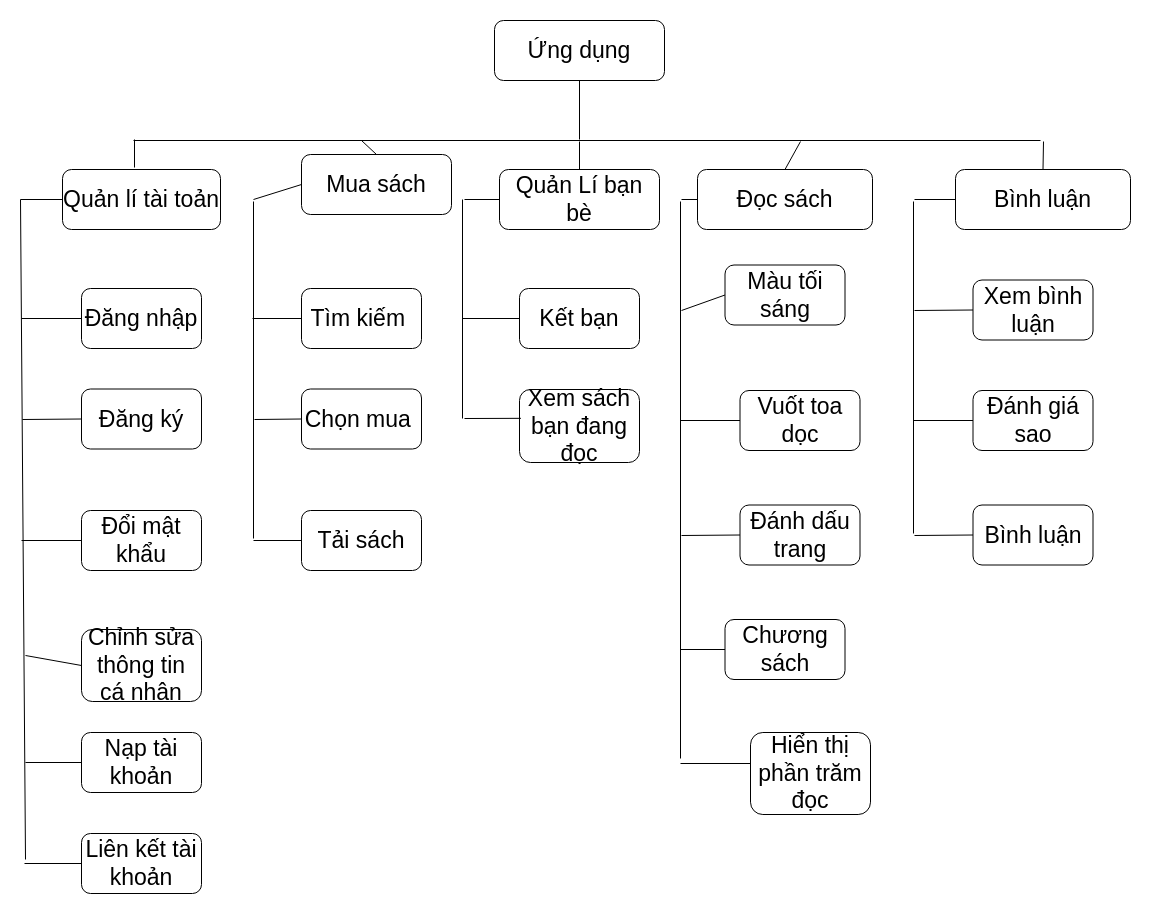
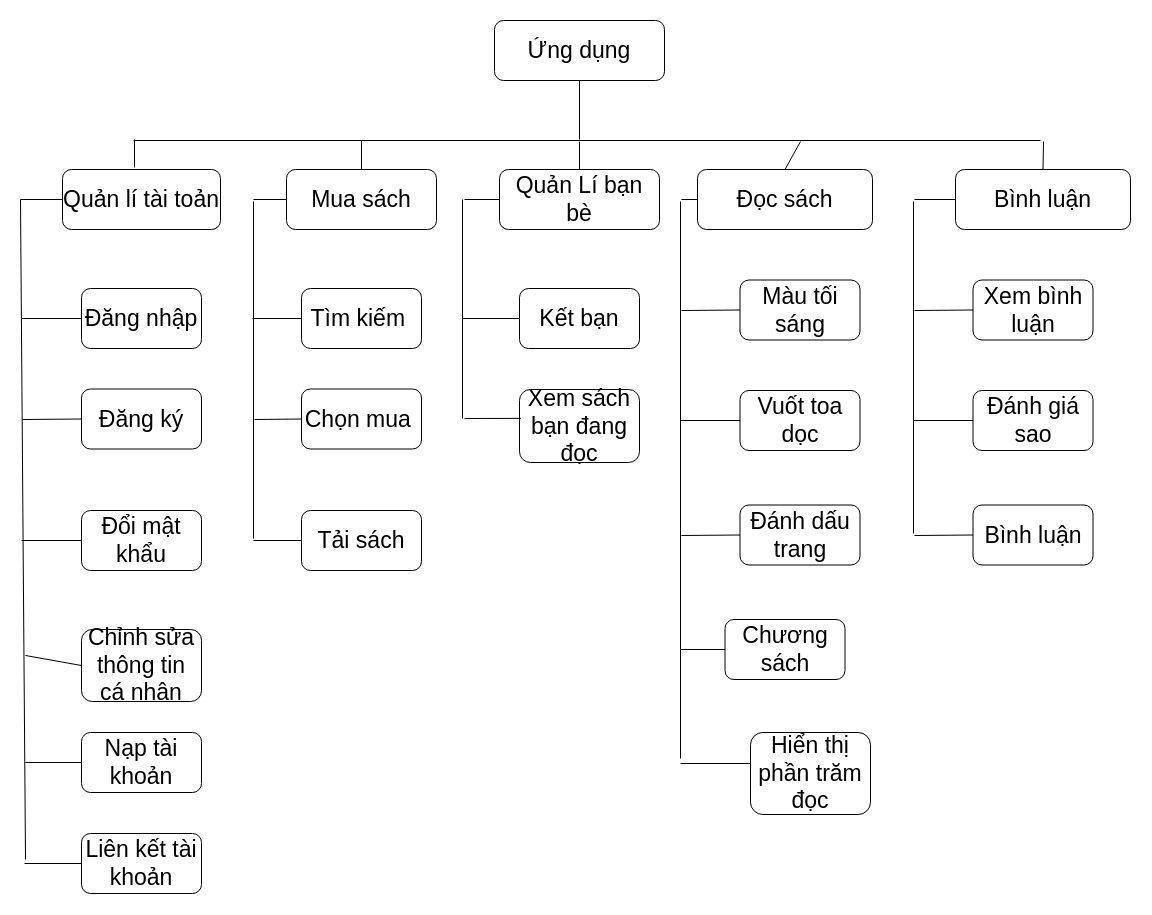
(377, 185) -> (362, 200)
(785, 295) -> (800, 310)
